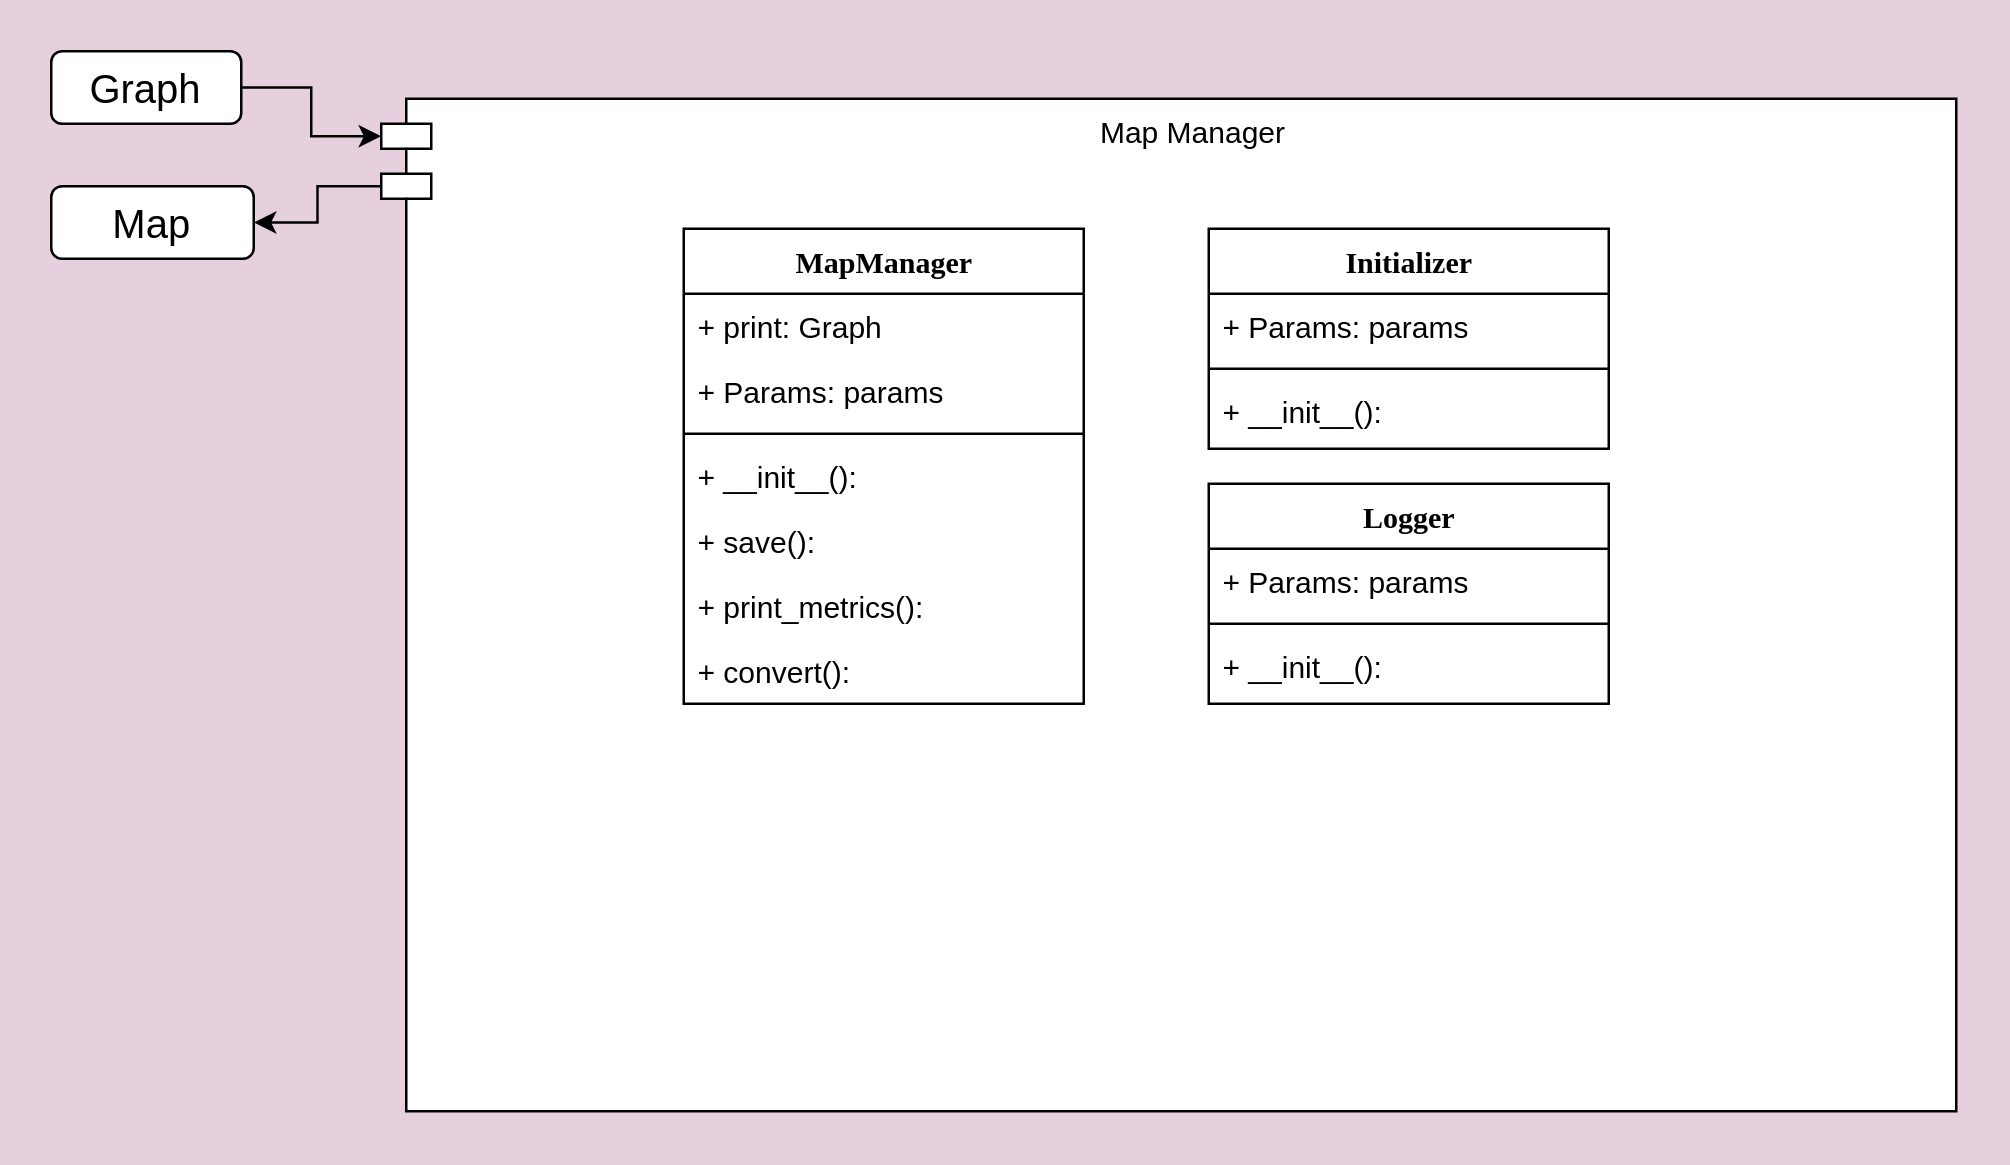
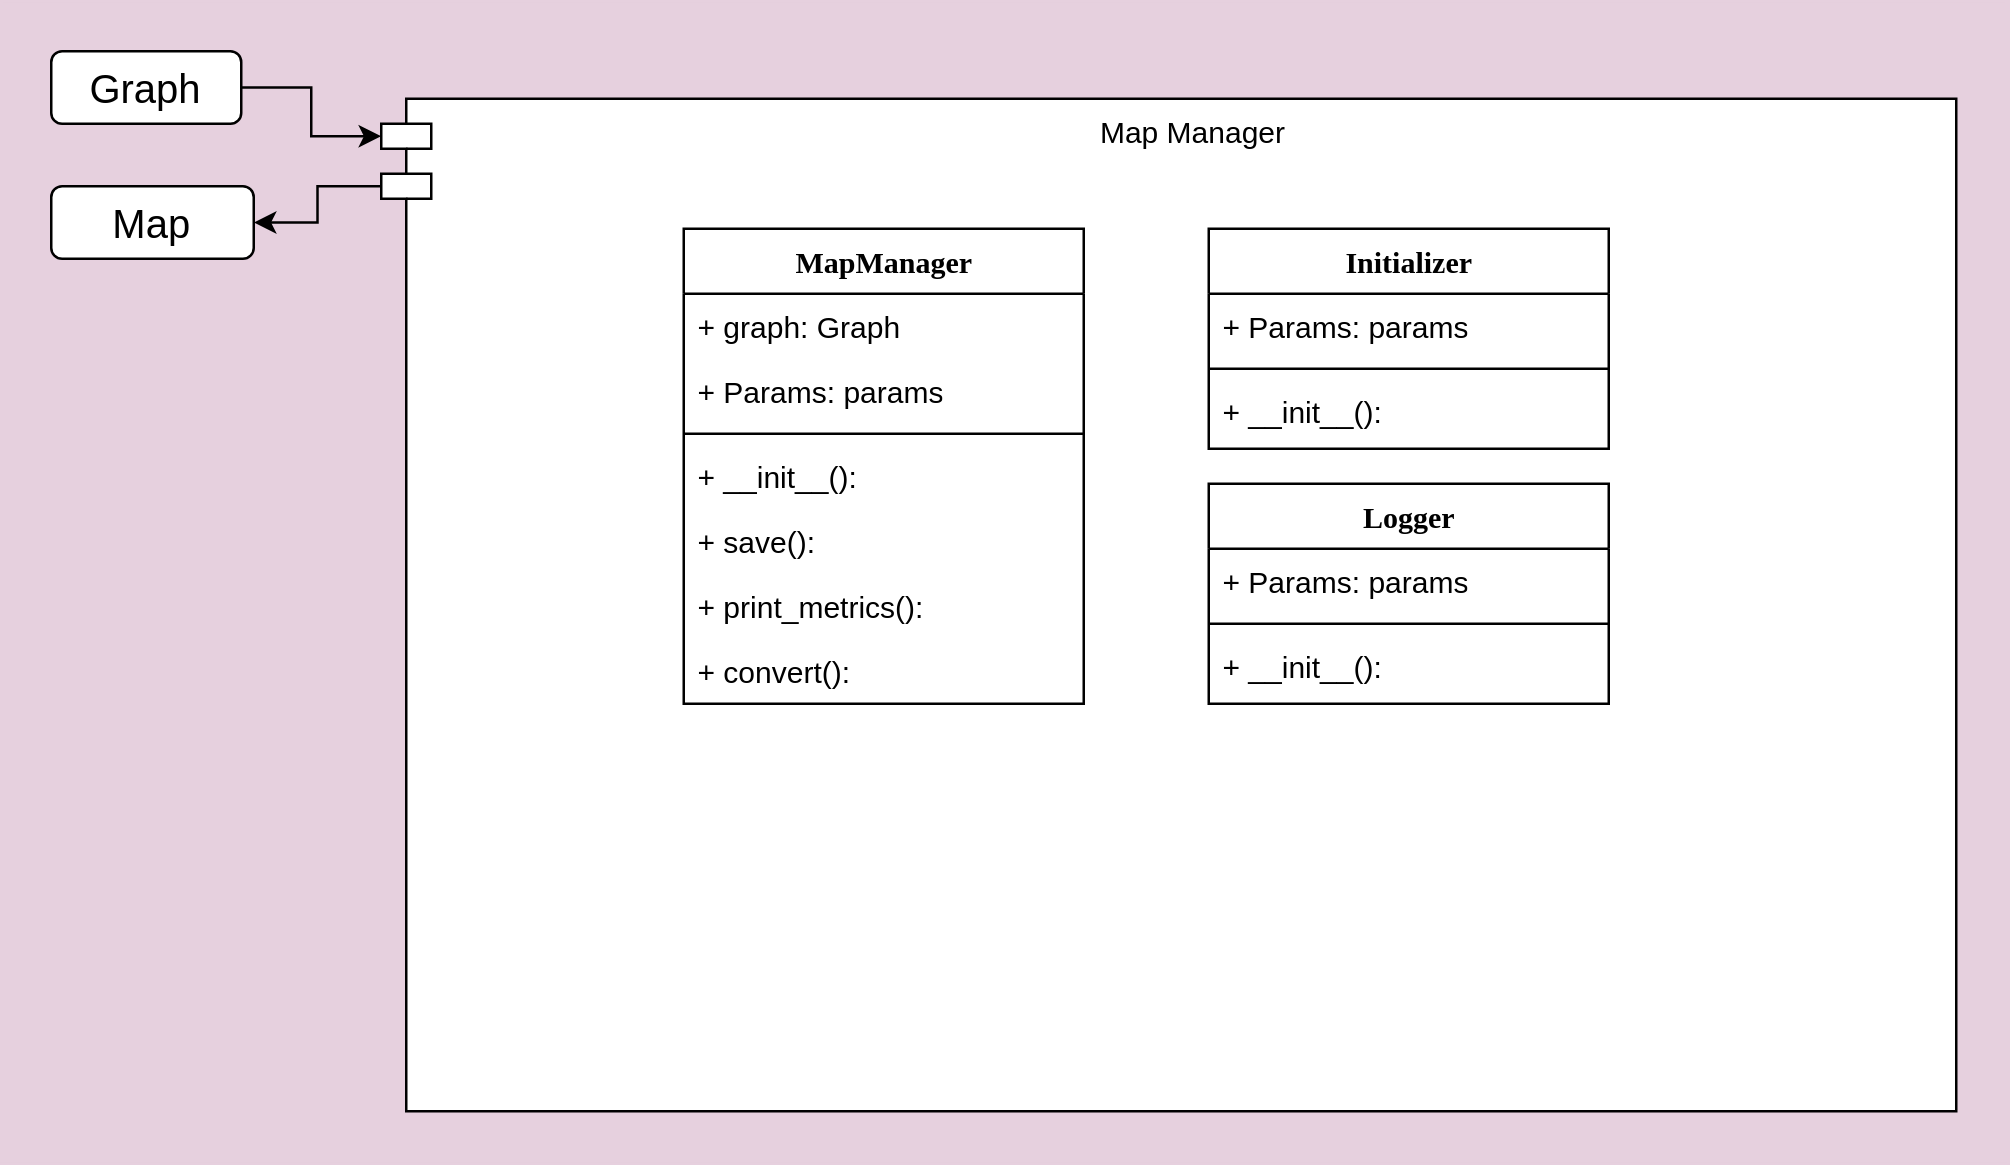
(801, 329) -> (805, 329)
